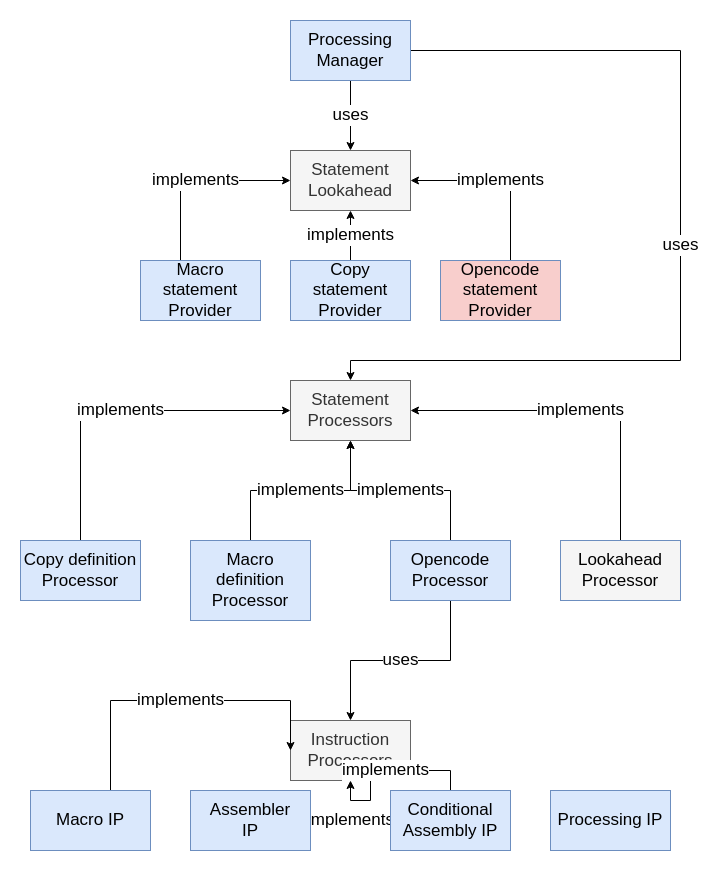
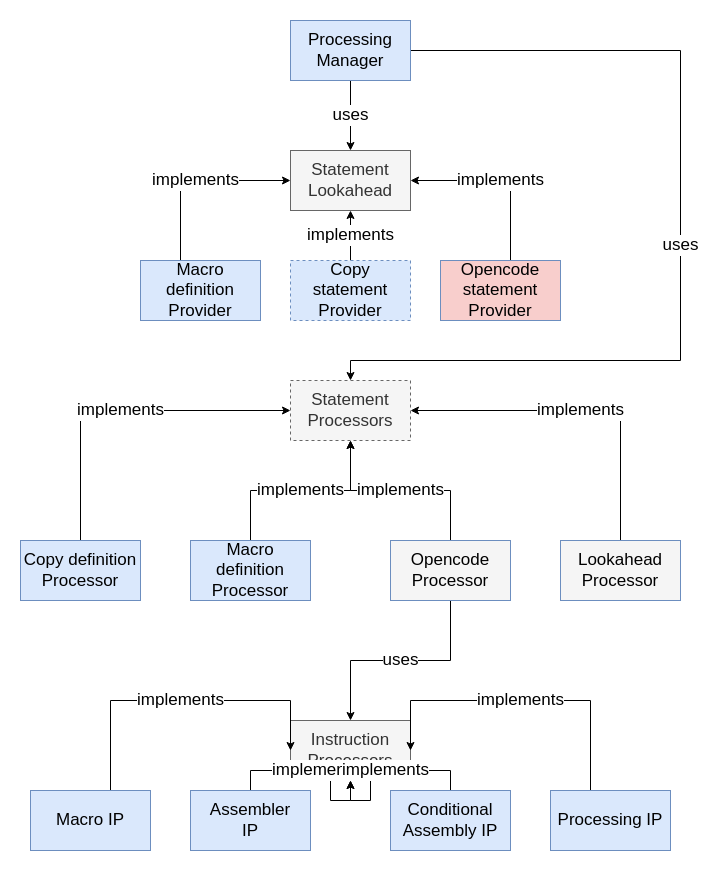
(201, 291) -> (201, 291)
(351, 291) -> (351, 291)
(351, 411) -> (351, 411)
(451, 571) -> (451, 571)
(251, 581) -> (251, 571)
none -> (536, 701)
(347, 821) -> (305, 771)
